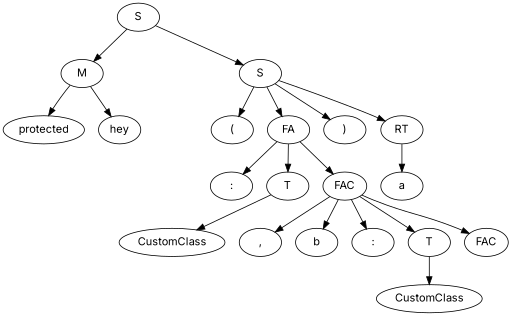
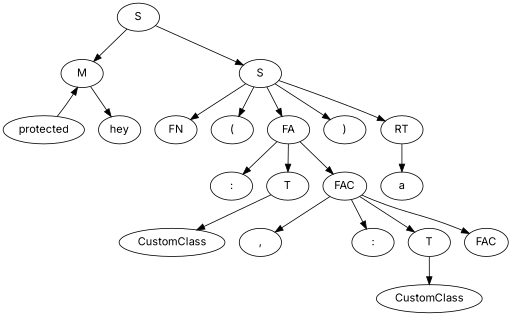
(61, 97) -> (66, 105)
none -> (176, 130)
(317, 242) -> none
